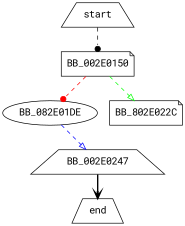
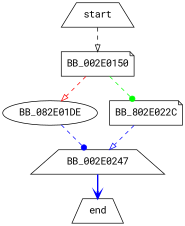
(98, 36) -> (98, 36)
(76, 86) -> (76, 86)
(120, 87) -> (120, 87)
(72, 135) -> (72, 135)
none -> (124, 135)
(98, 183) -> (98, 183)
